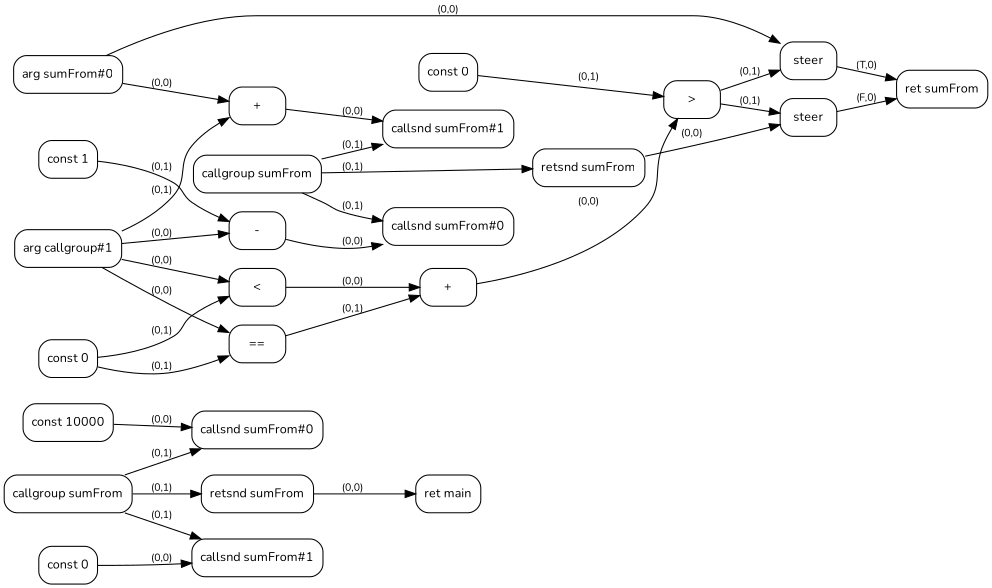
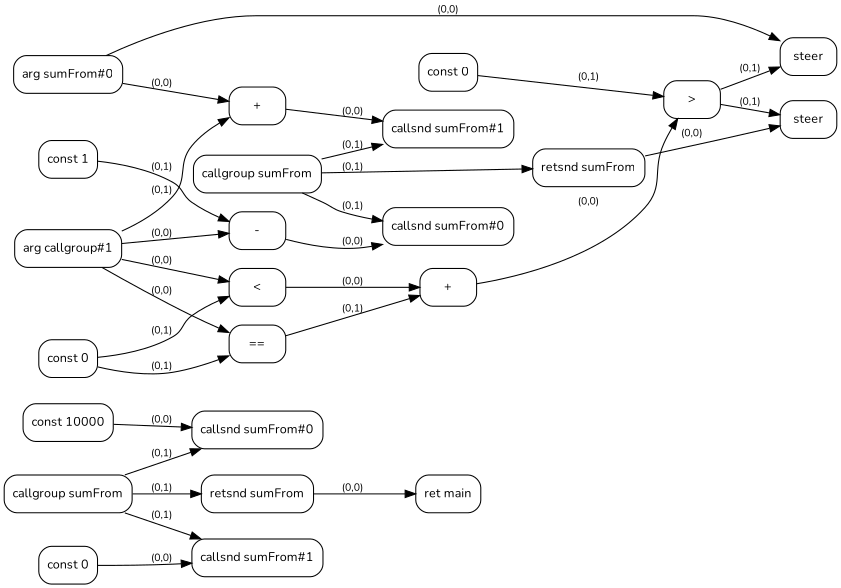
(942, 89) -> none
